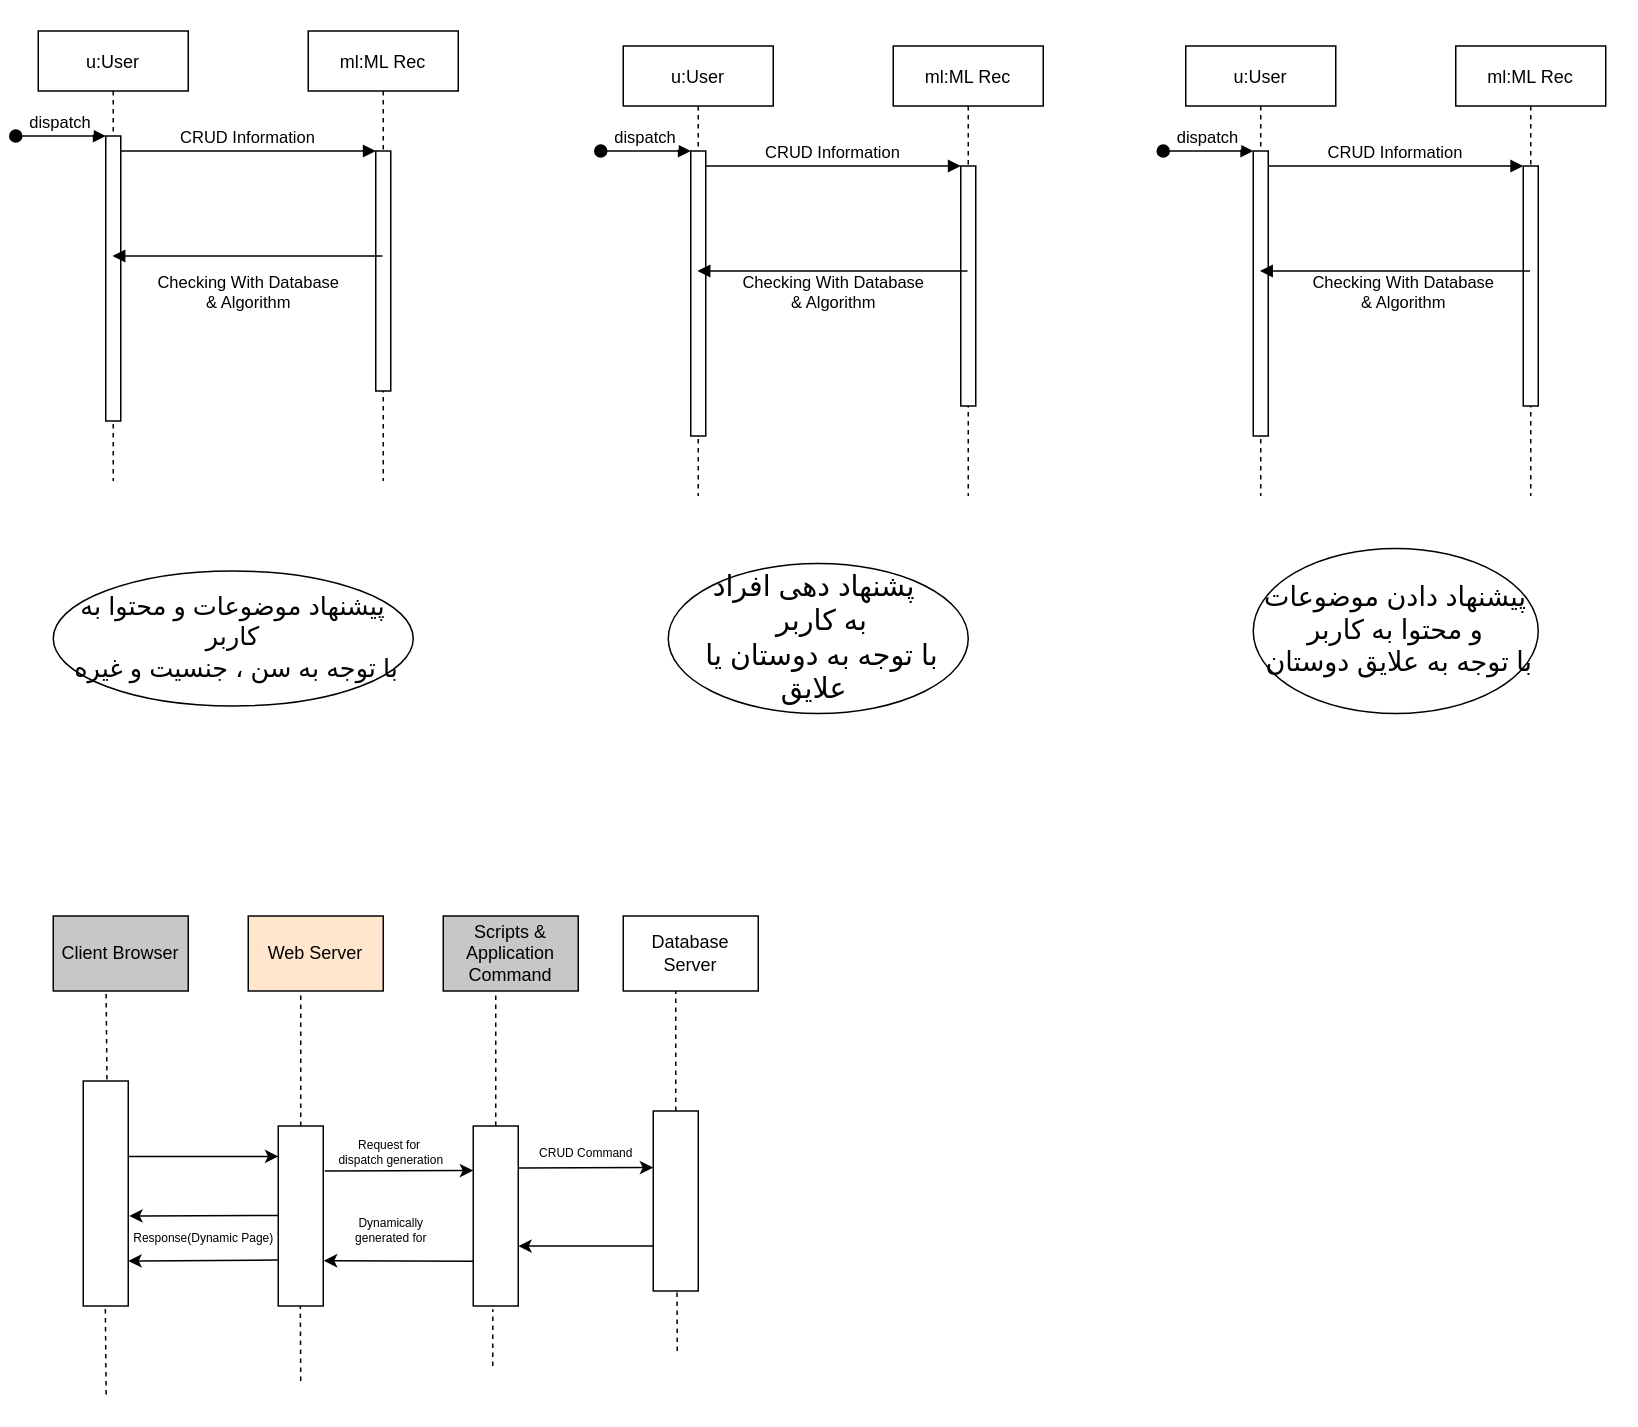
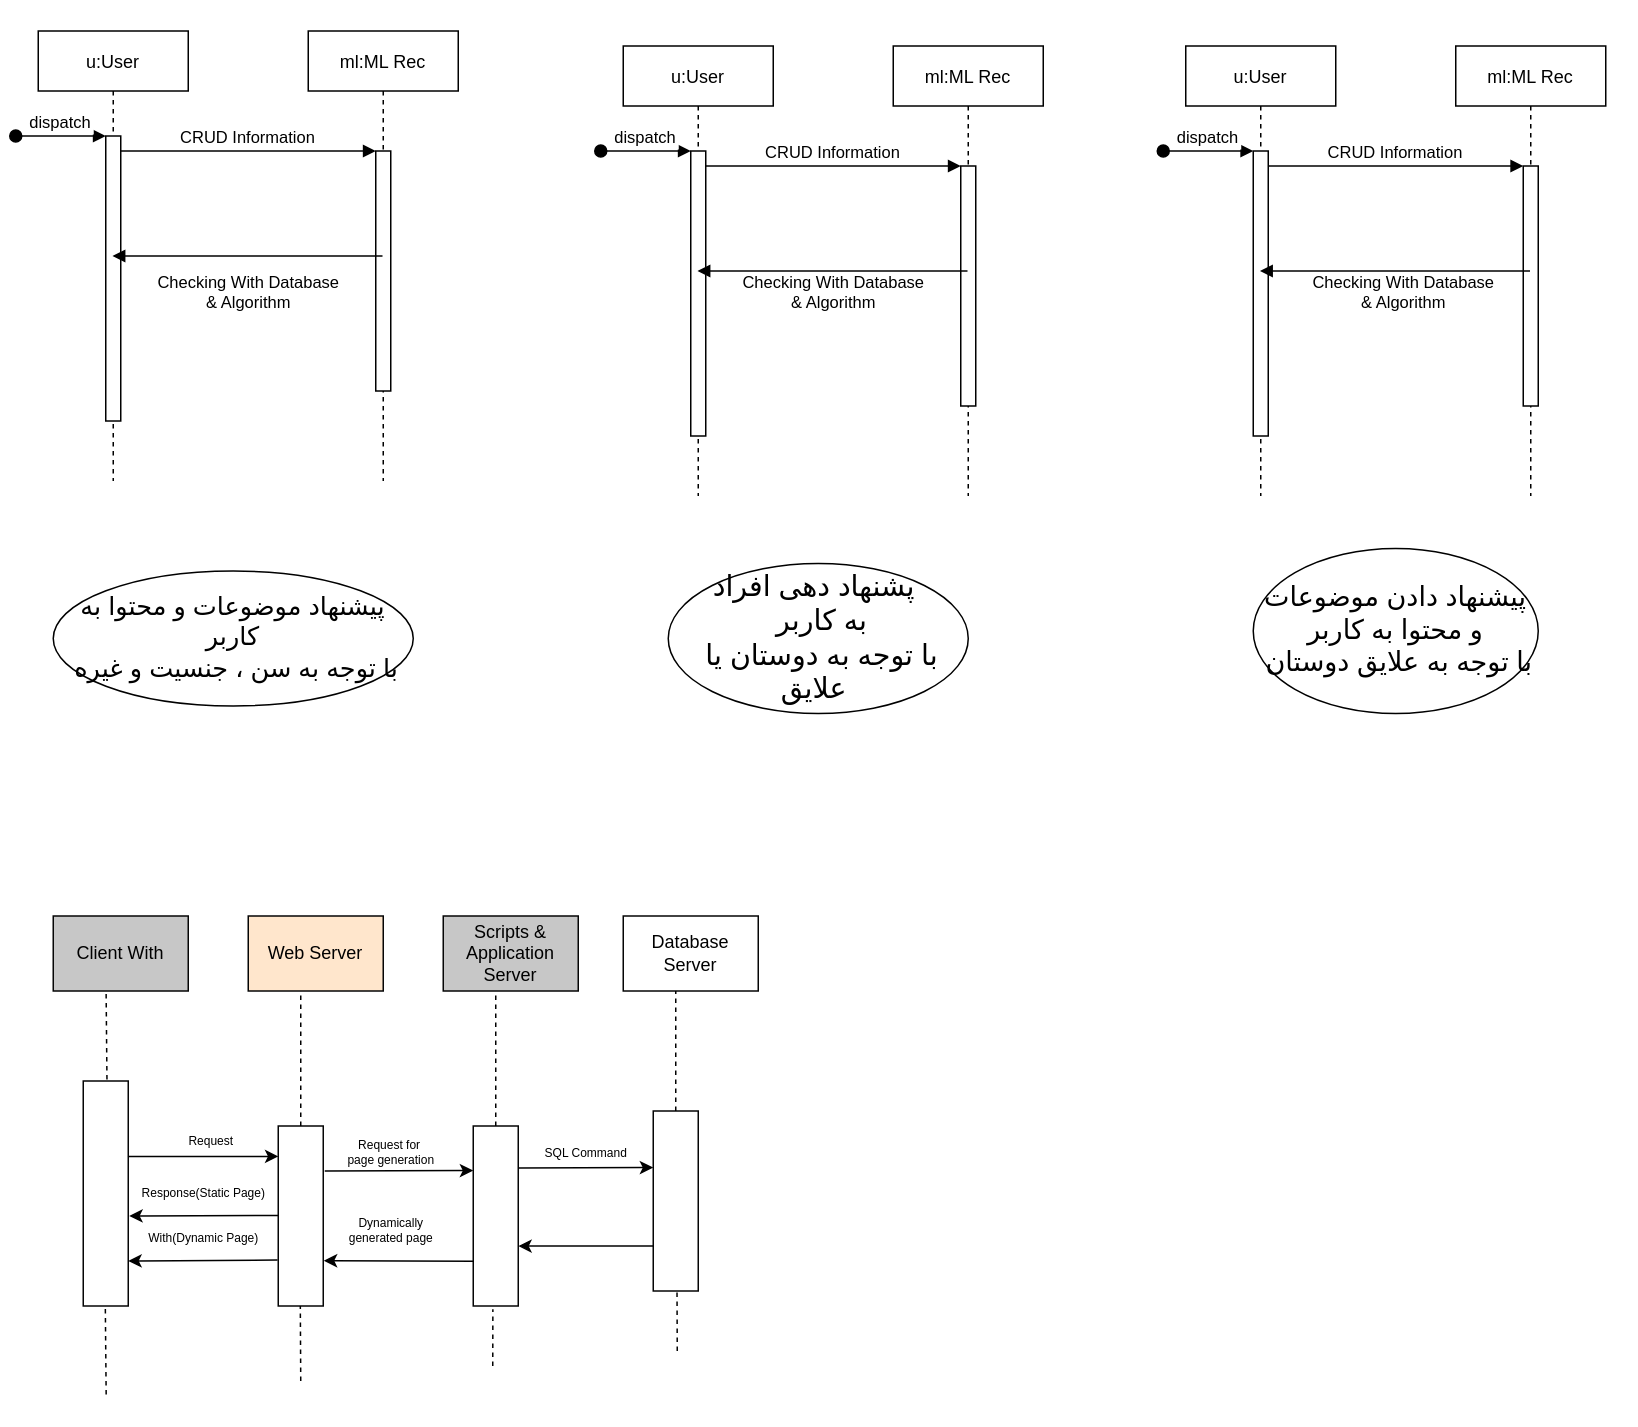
(121, 953) -> (121, 953)
(511, 953) -> (511, 953)
none -> (211, 1141)
(392, 1153) -> (392, 1153)
(587, 1153) -> (587, 1153)
none -> (203, 1193)
(392, 1231) -> (392, 1231)
(204, 1238) -> (204, 1238)
